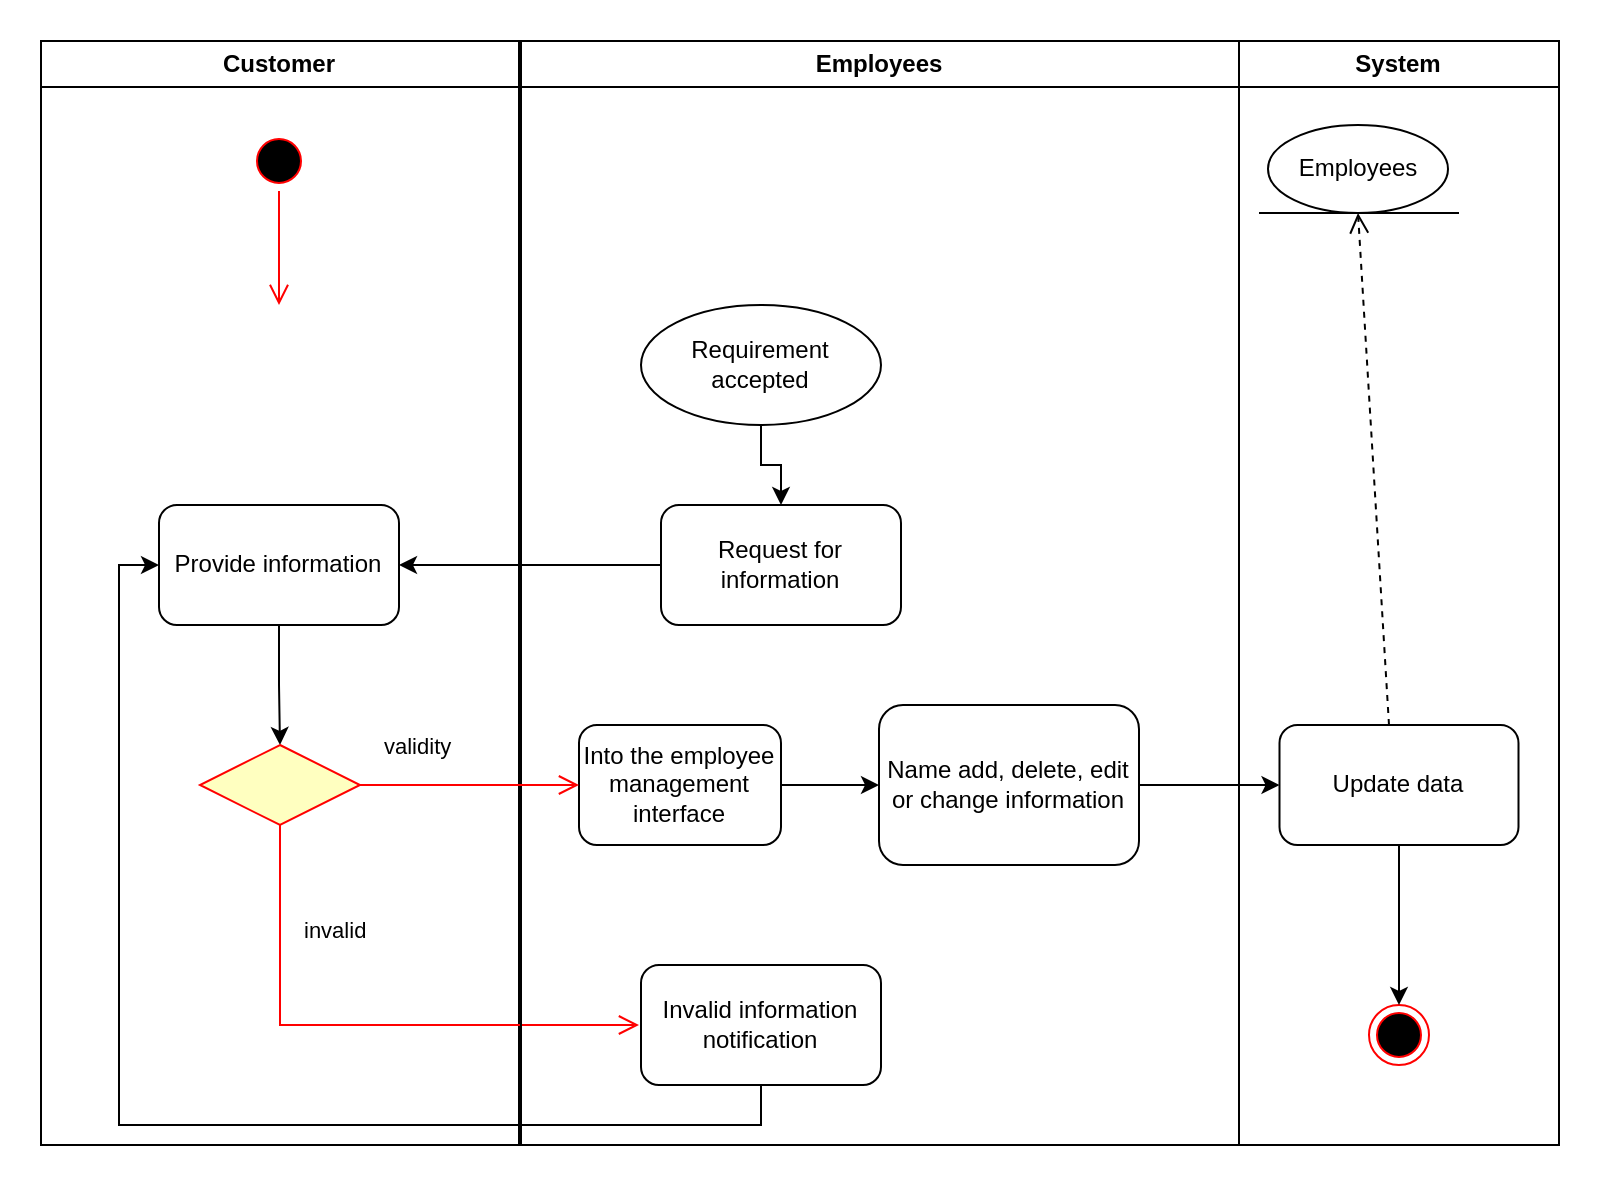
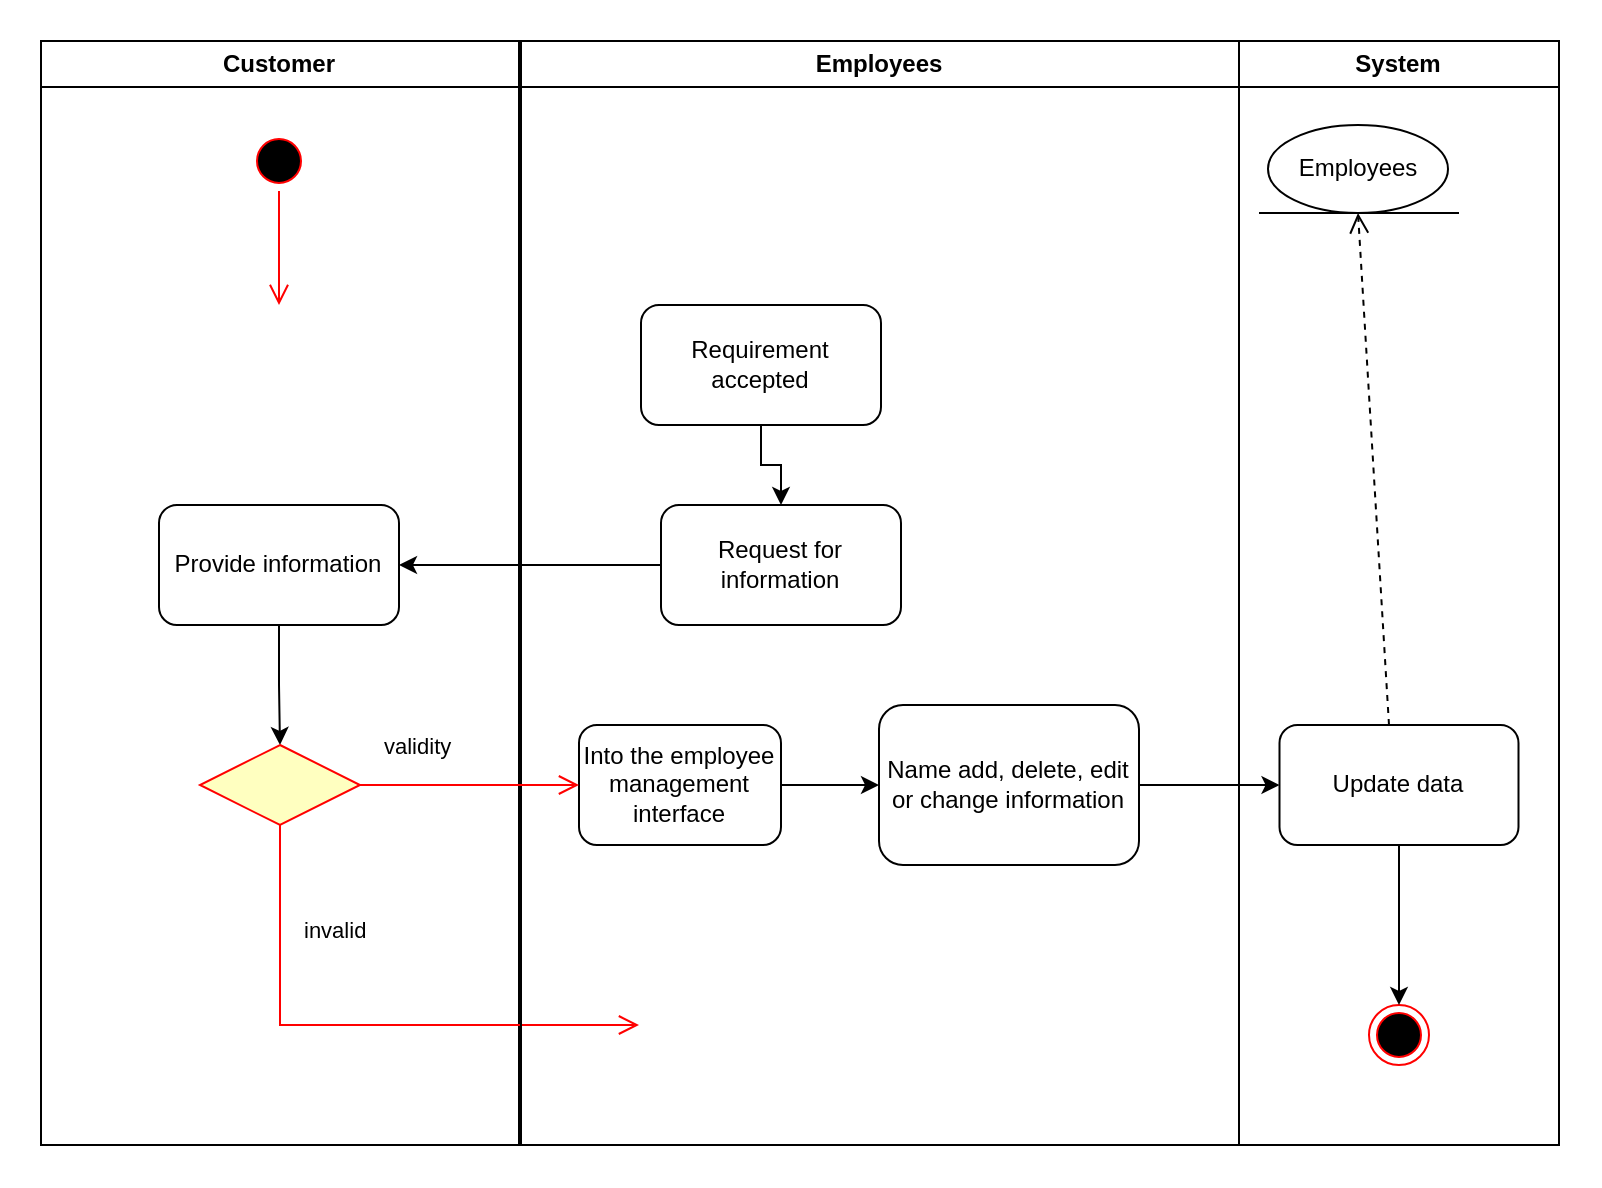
(761, 365) -> (761, 365)
(761, 1025) -> none
(119, 1030) -> none
